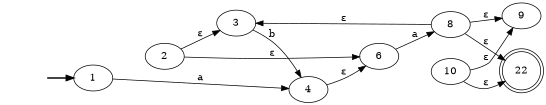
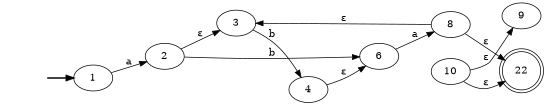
(482, 21) -> none
(272, 53) -> (272, 53)
(197, 84) -> (126, 68)
